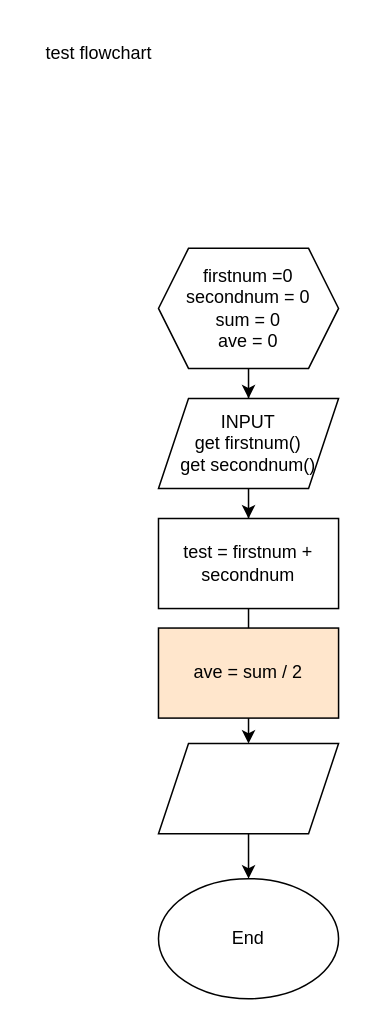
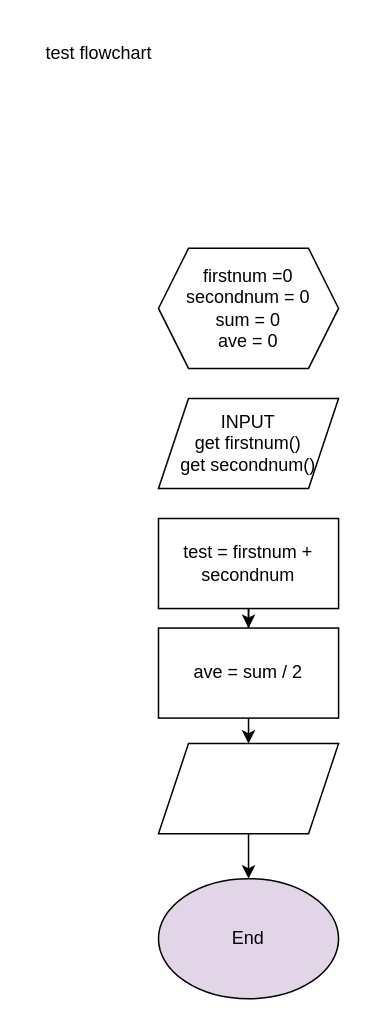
(248, 388) -> none
(248, 508) -> none
none -> (248, 607)
(248, 673) -> (248, 673)
(248, 938) -> (248, 938)
